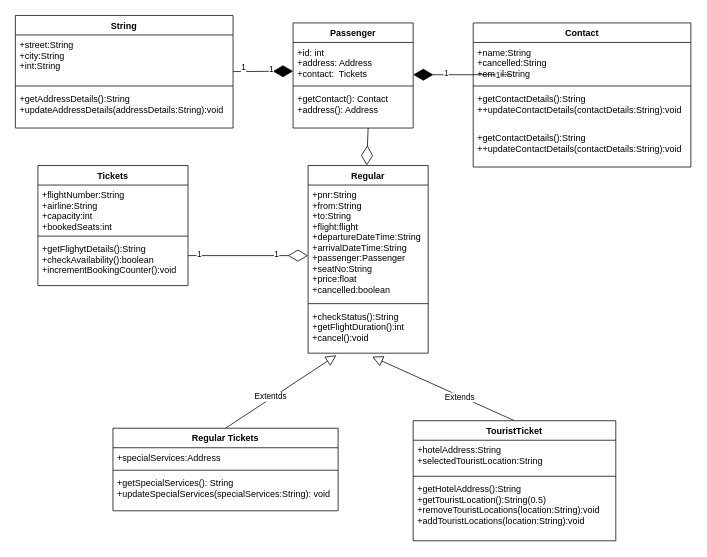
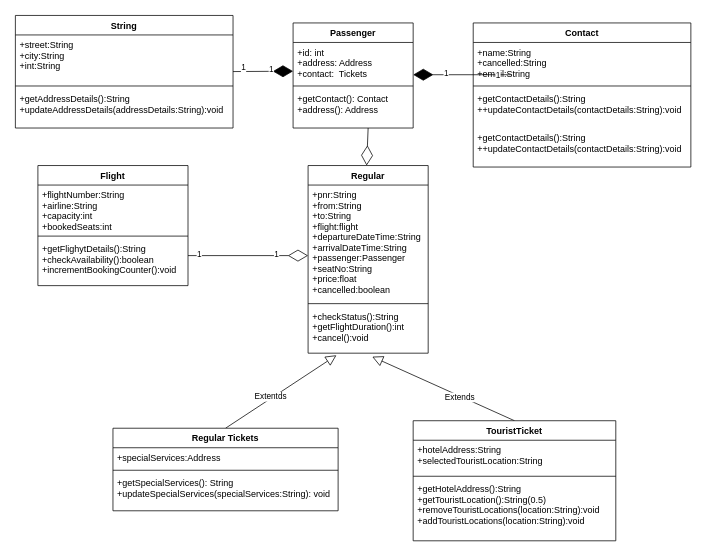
(113, 176) -> (113, 176)
